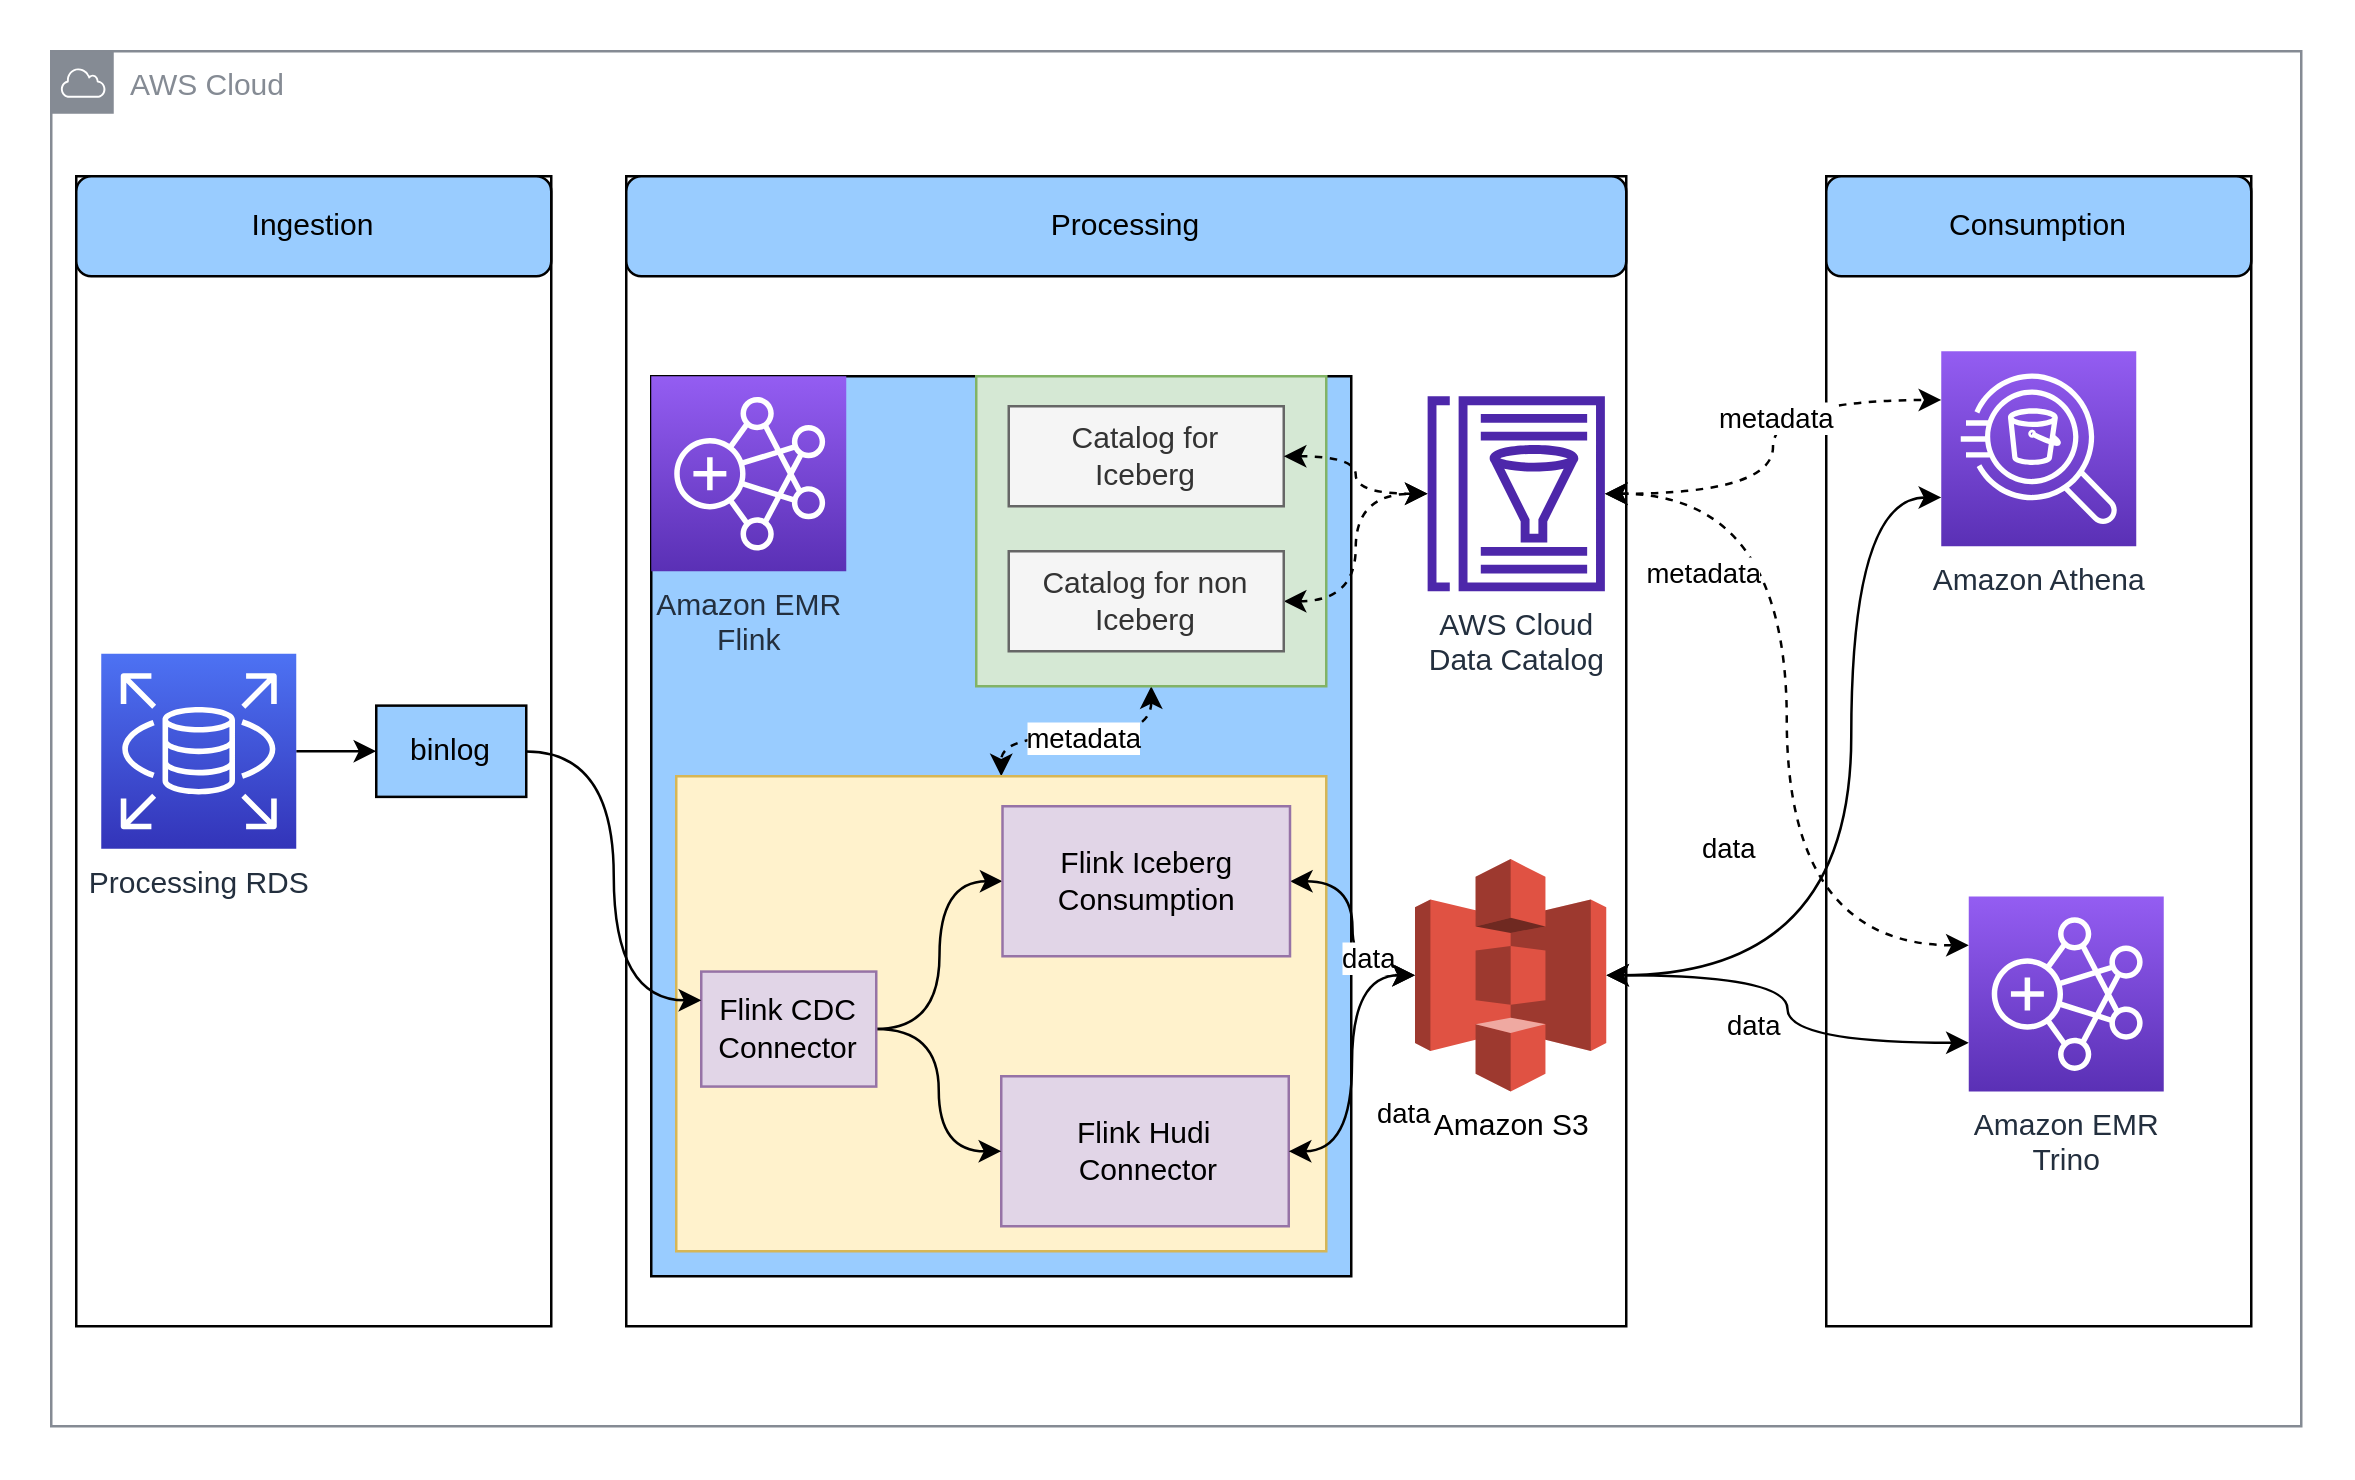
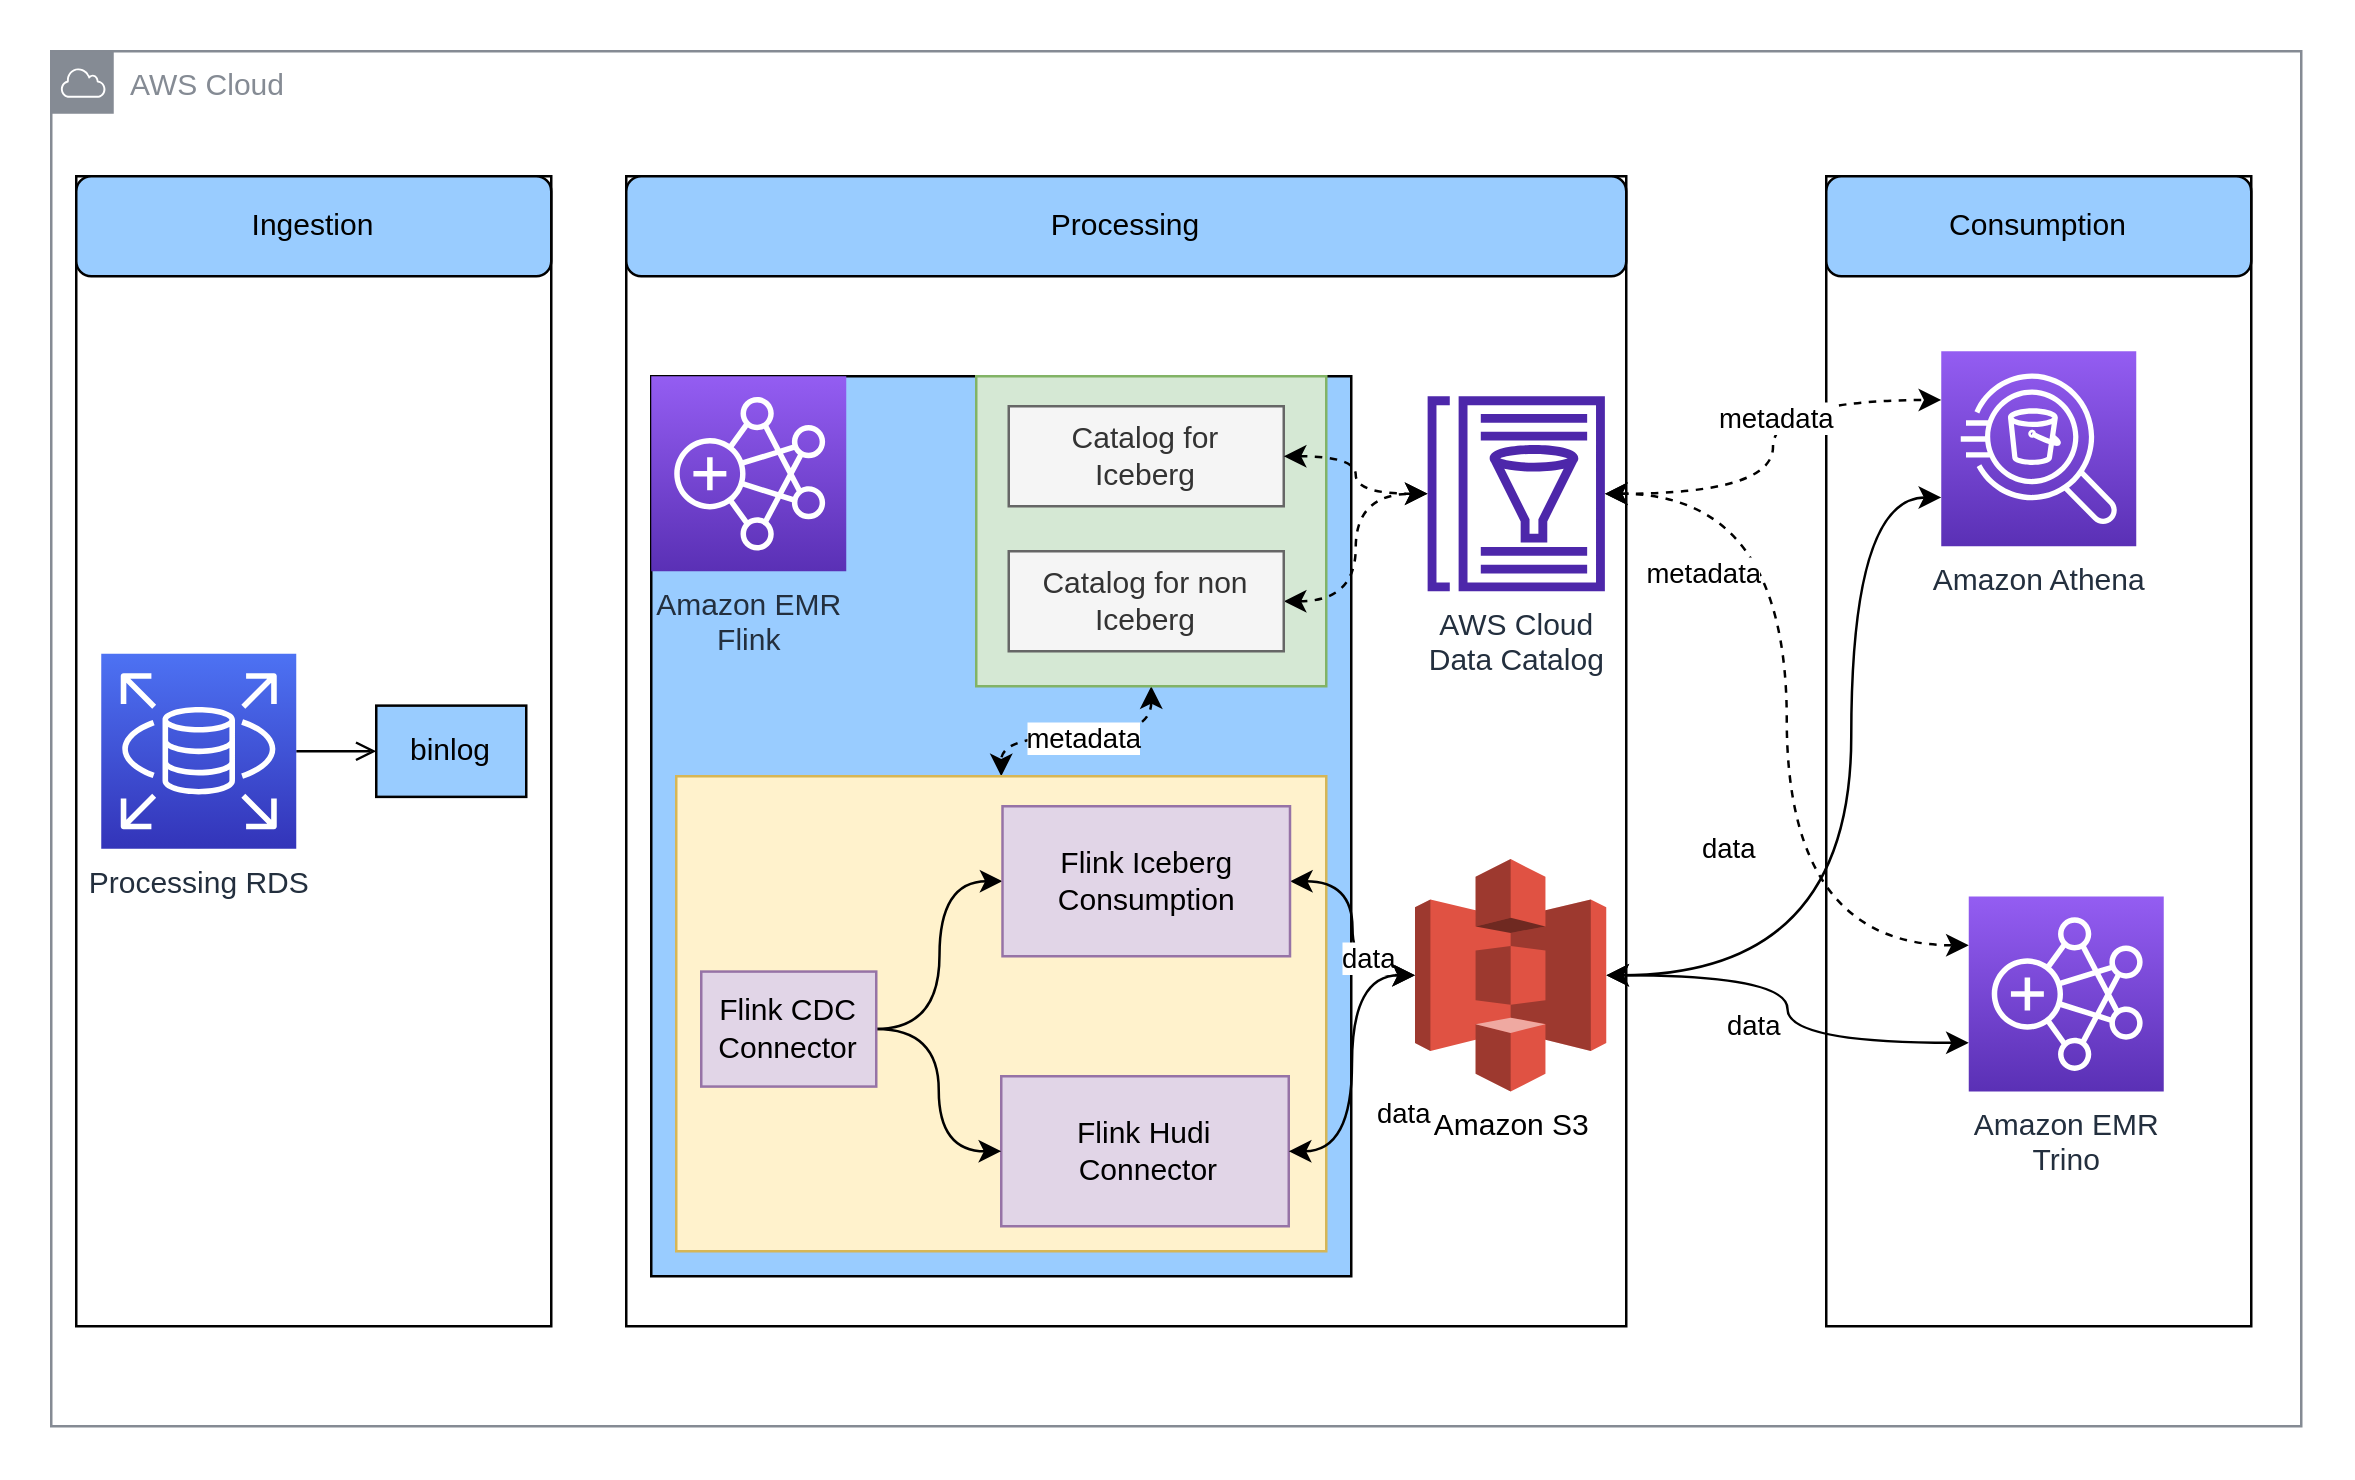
(358, 751) -> (362, 751)
(613, 869) -> none
